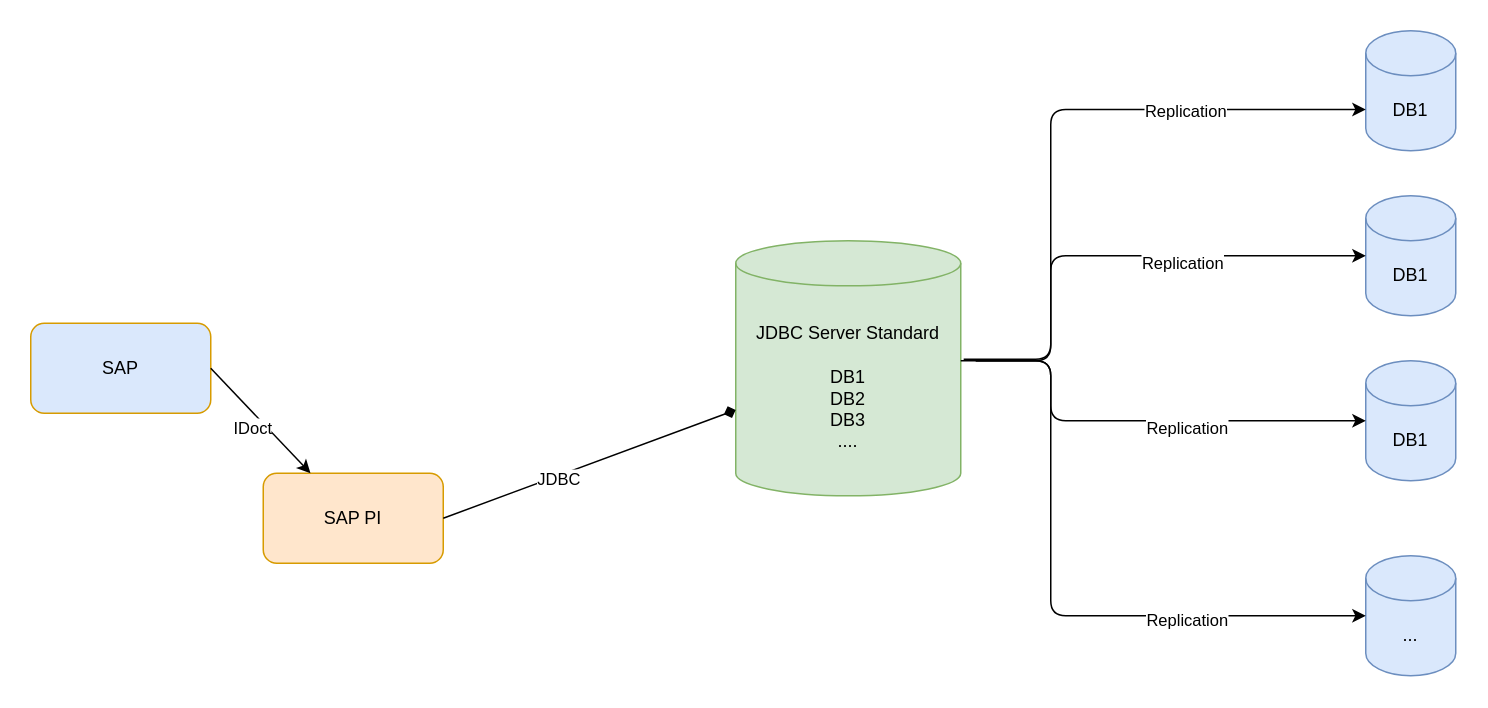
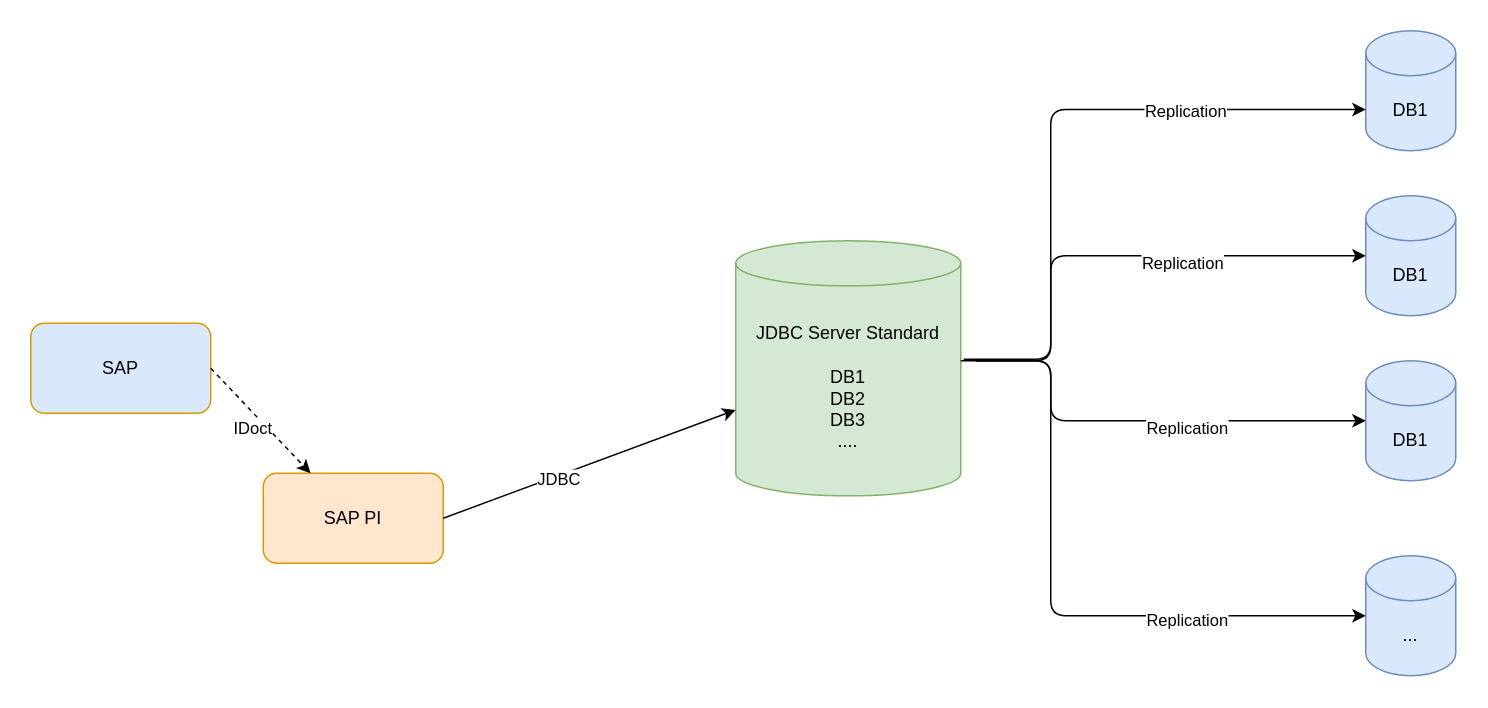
(236, 394) -> (236, 394)
(724, 414) -> (725, 414)
